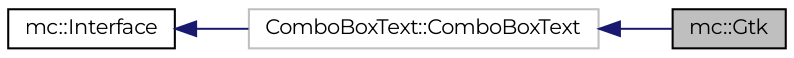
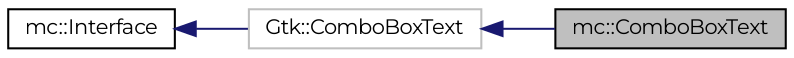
(424, 29) -> (365, 29)
(729, 29) -> (671, 29)
